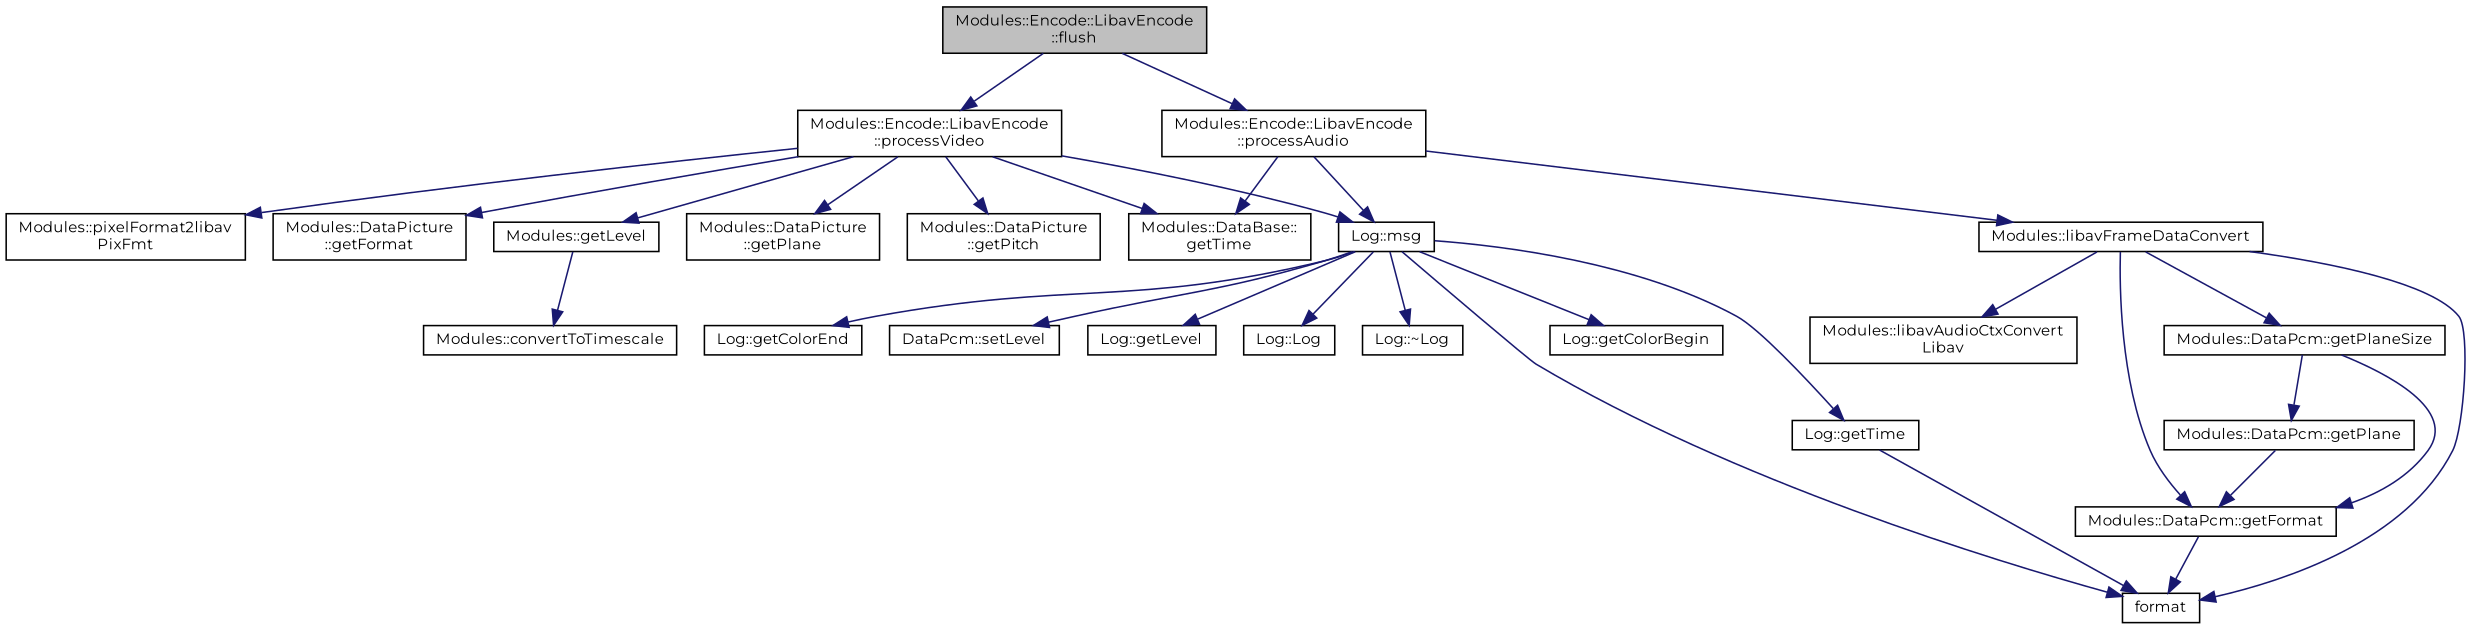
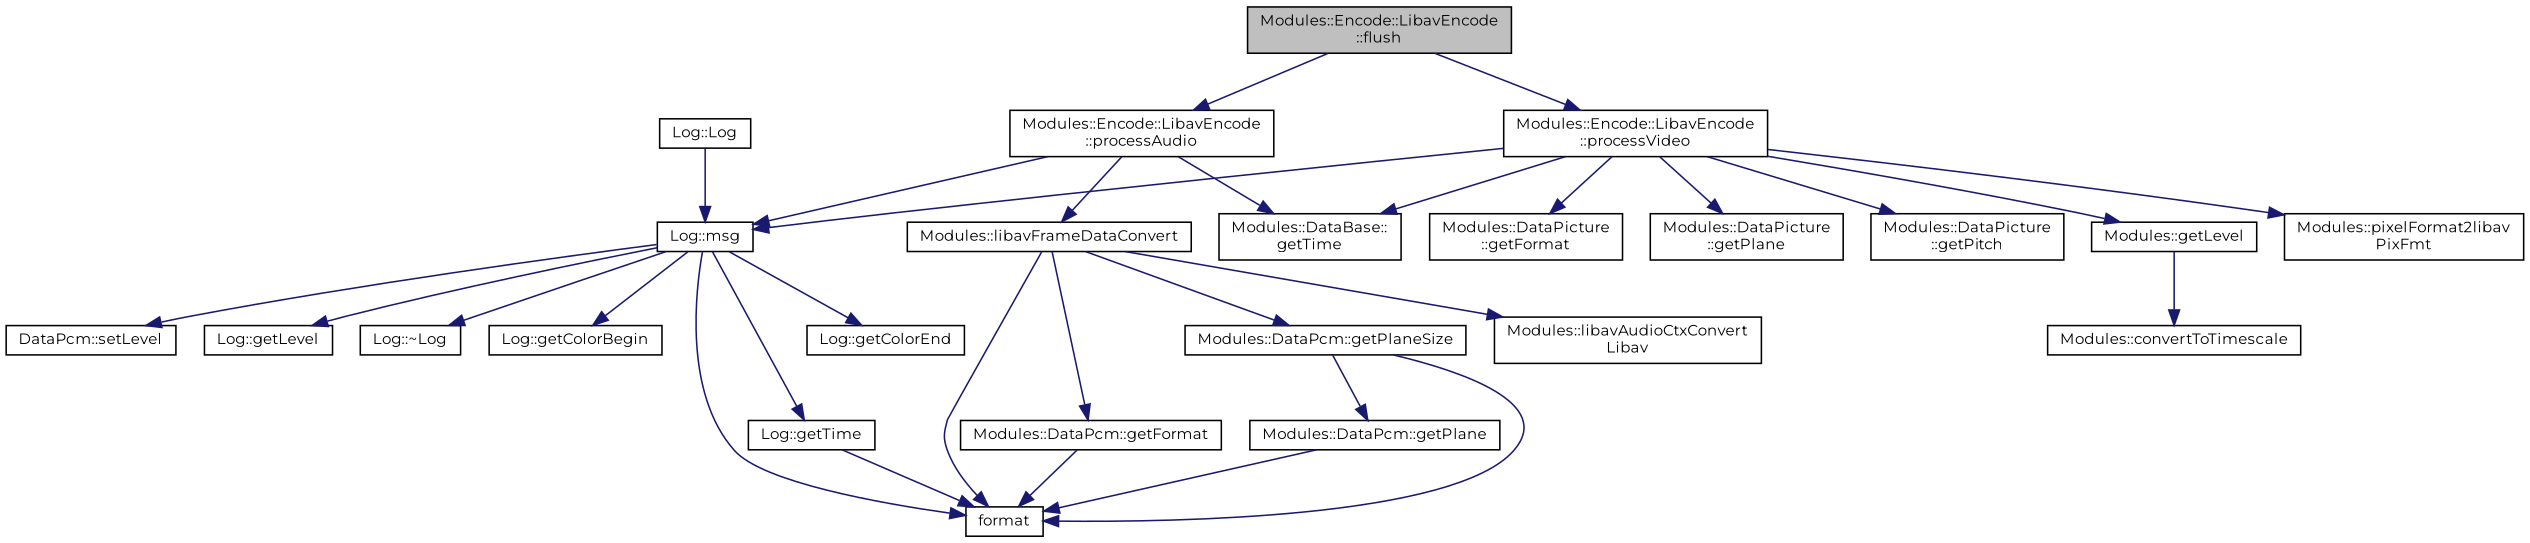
(1343, 283) -> (705, 177)
(2434, 426) -> (1382, 501)
(2253, 473) -> (1187, 479)
